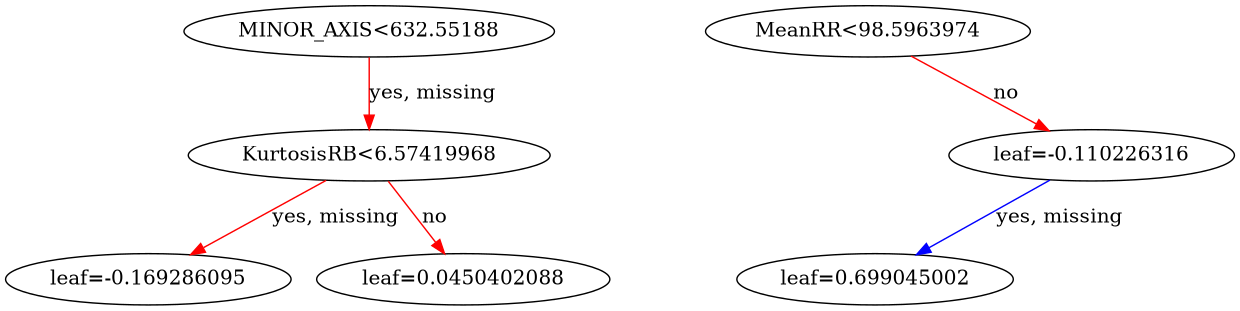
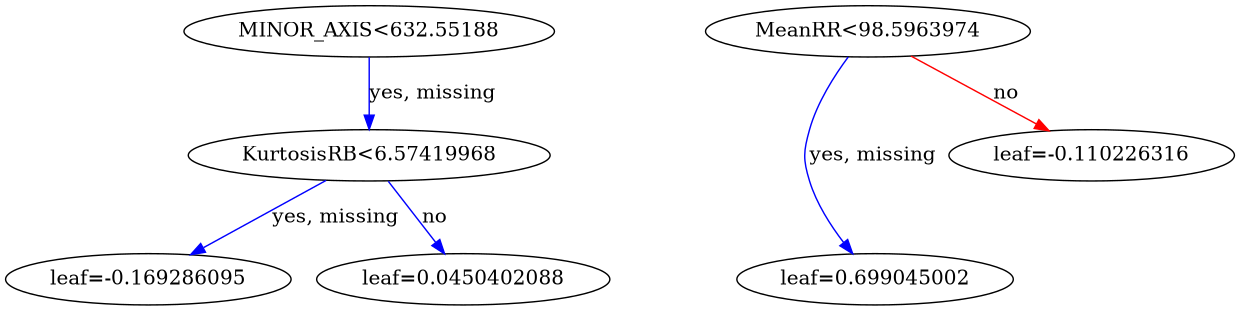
(369, 86) -> (369, 86)
(412, 212) -> (412, 212)
(265, 214) -> (265, 214)
(989, 214) -> (805, 149)
